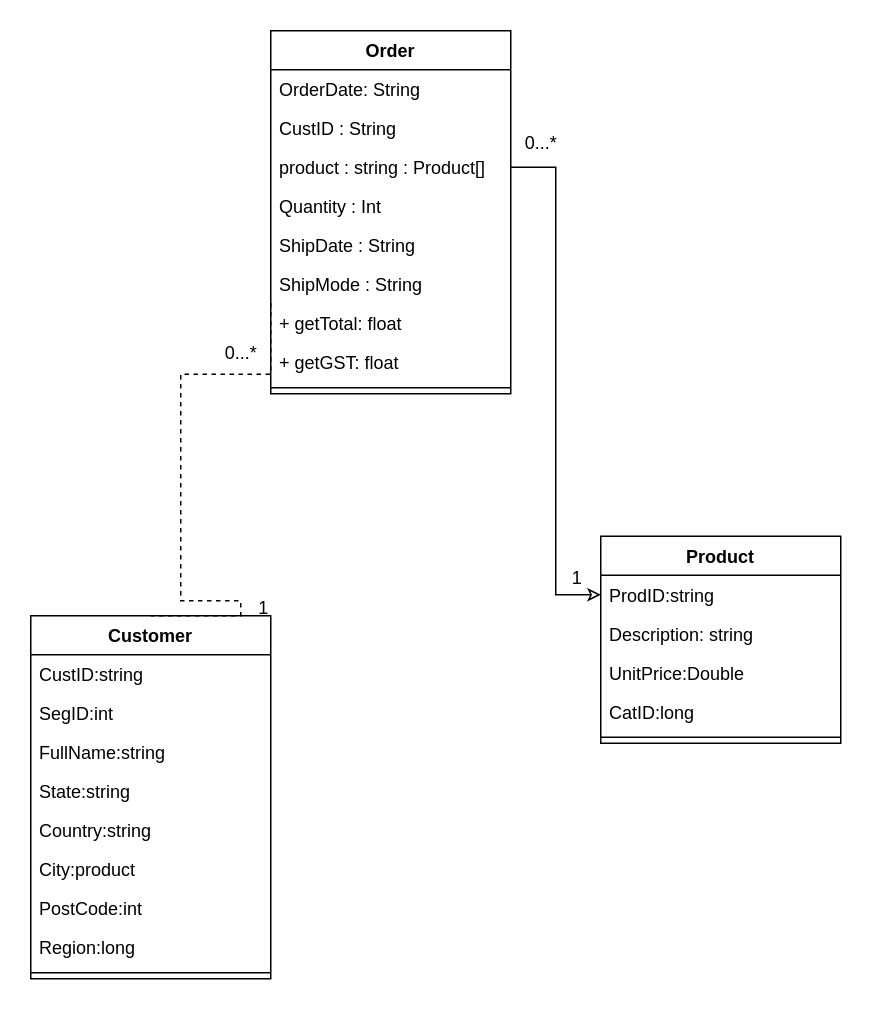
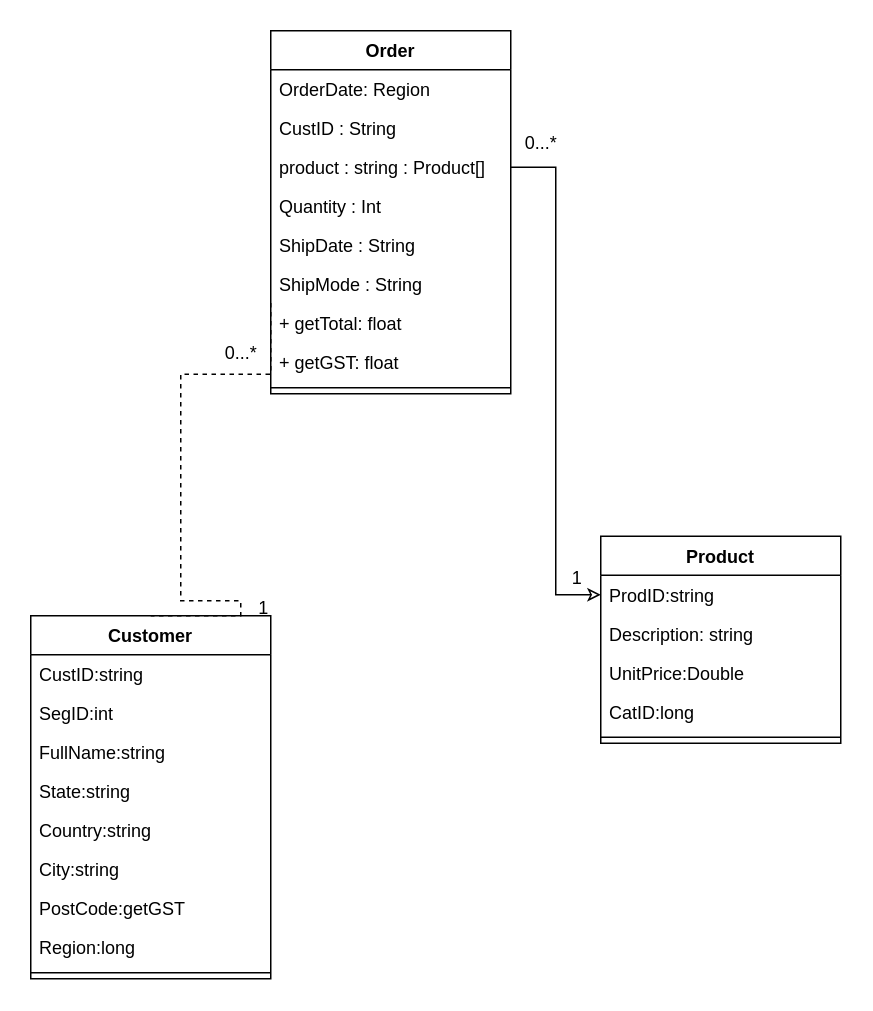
(358, 90) -> (358, 90)
(95, 870) -> (87, 870)
(95, 909) -> (112, 909)
